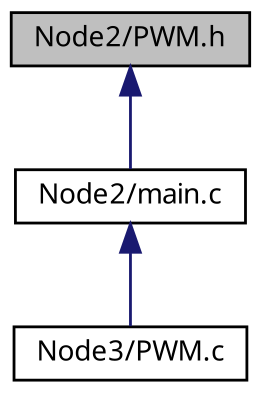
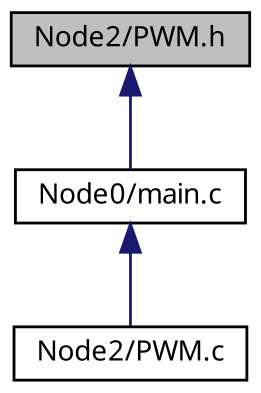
(130, 196) -> (130, 196)
(130, 354) -> (130, 354)
